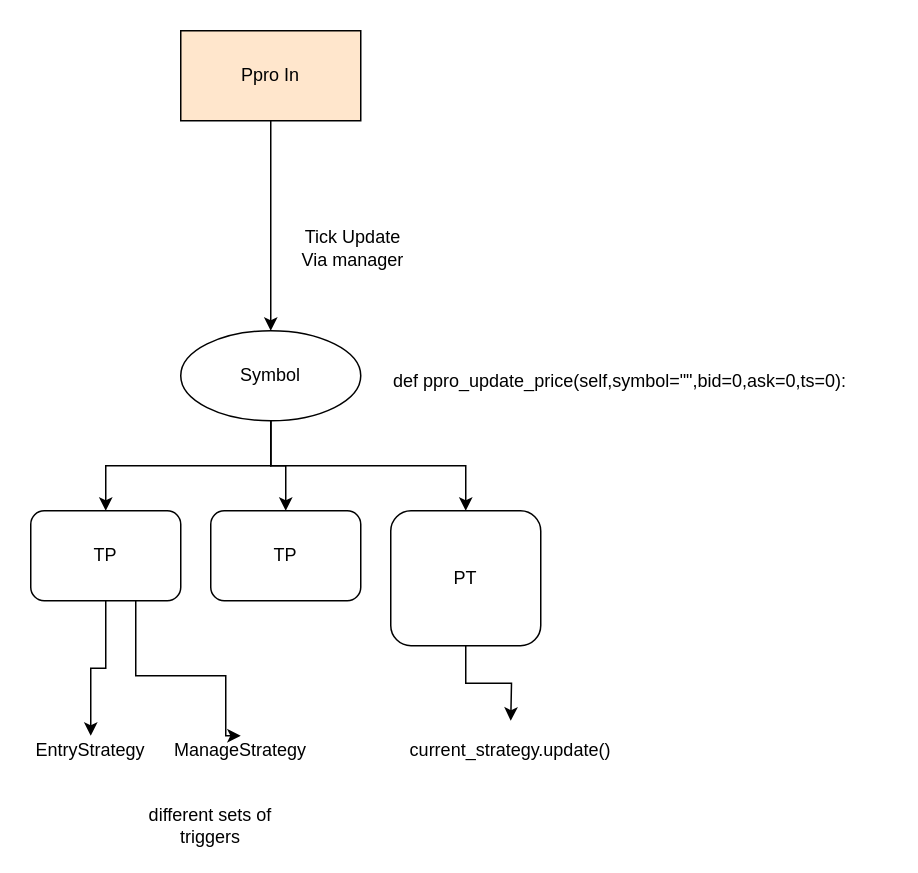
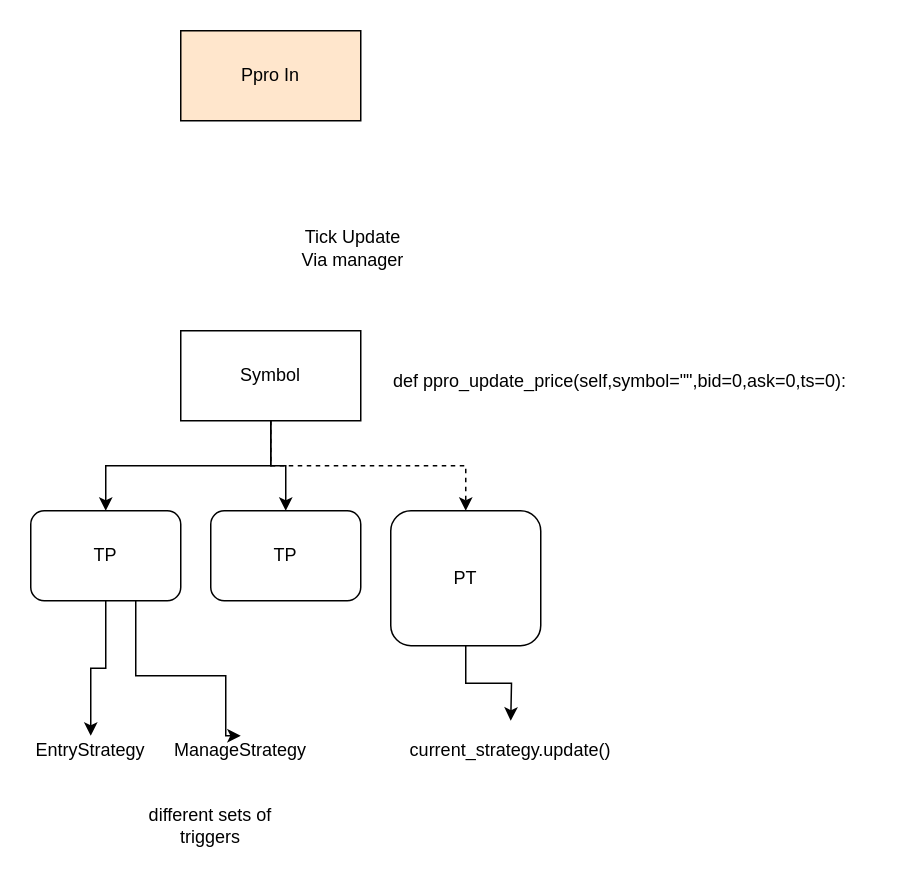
(271, 221) -> none
(271, 376) -> (271, 376)
(392, 466) -> (392, 466)
